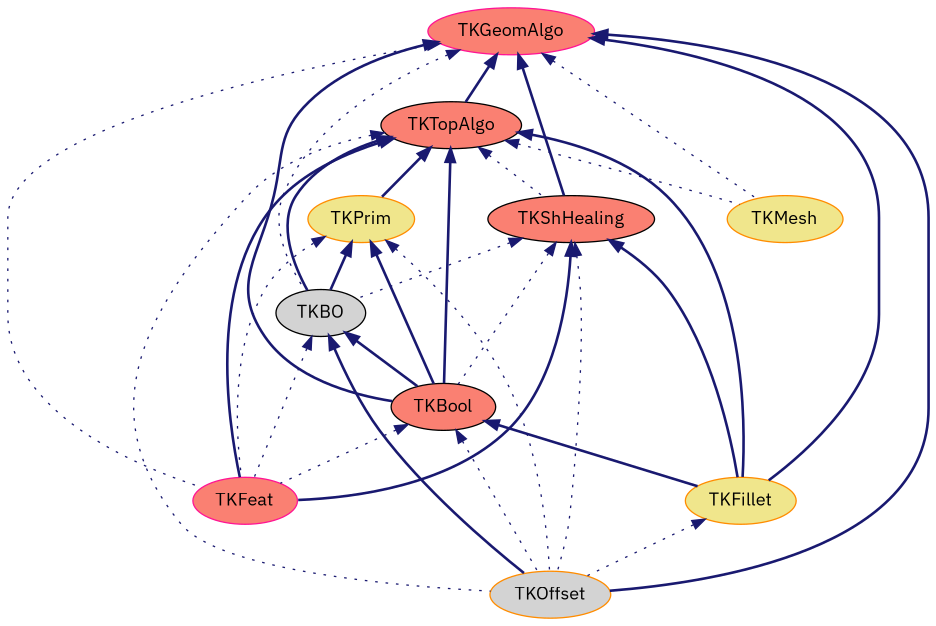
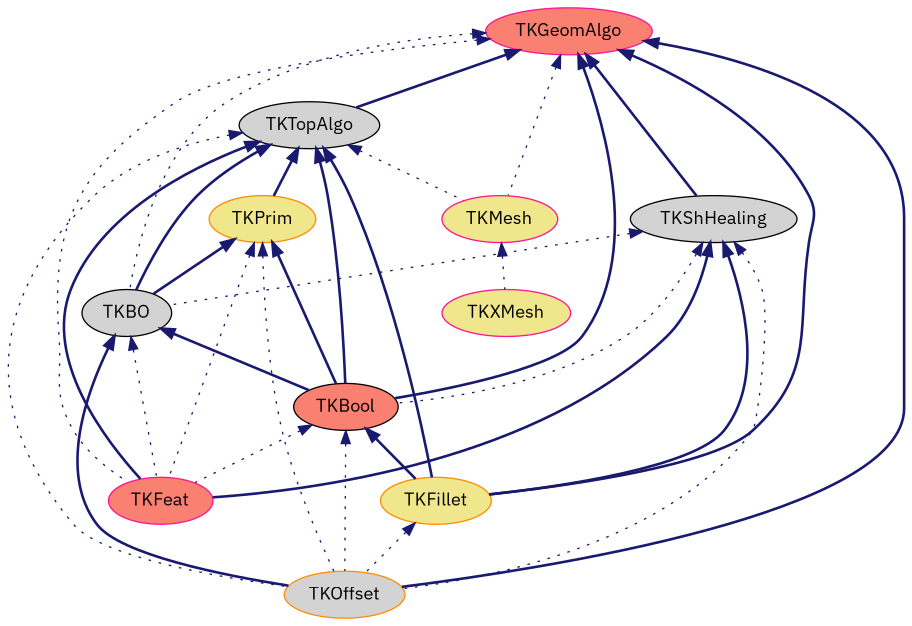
(451, 125) -> (309, 125)
(516, 176) -> none
(571, 219) -> (714, 219)
(785, 219) -> (500, 219)
none -> (506, 313)
